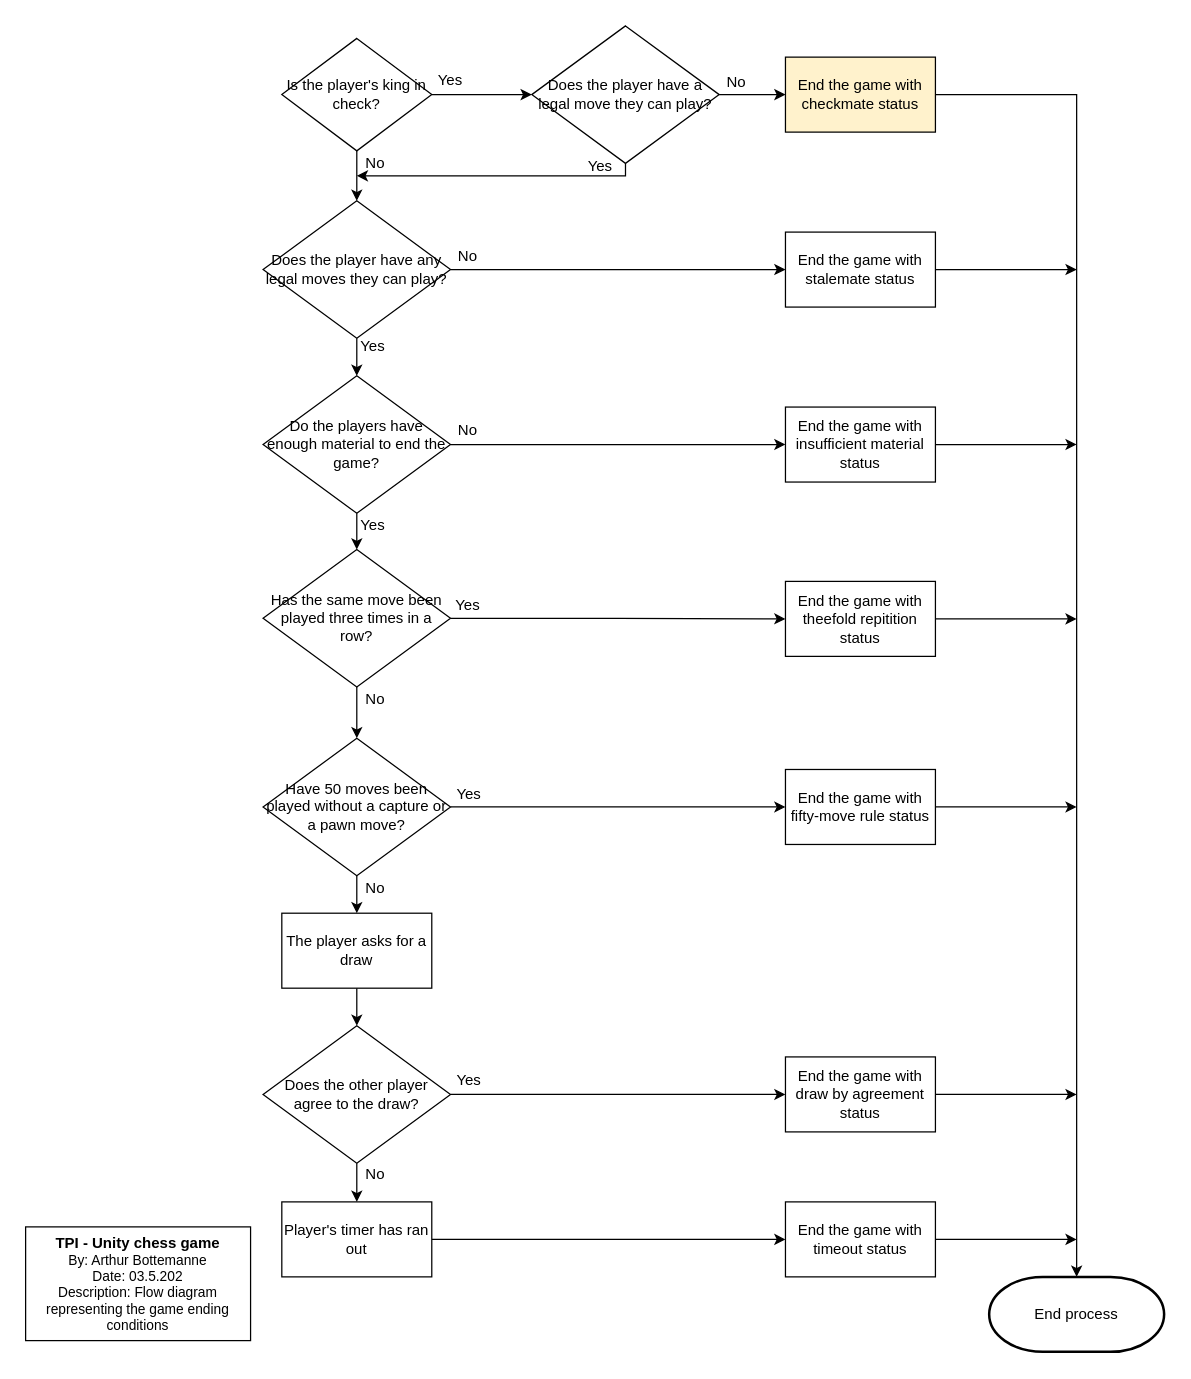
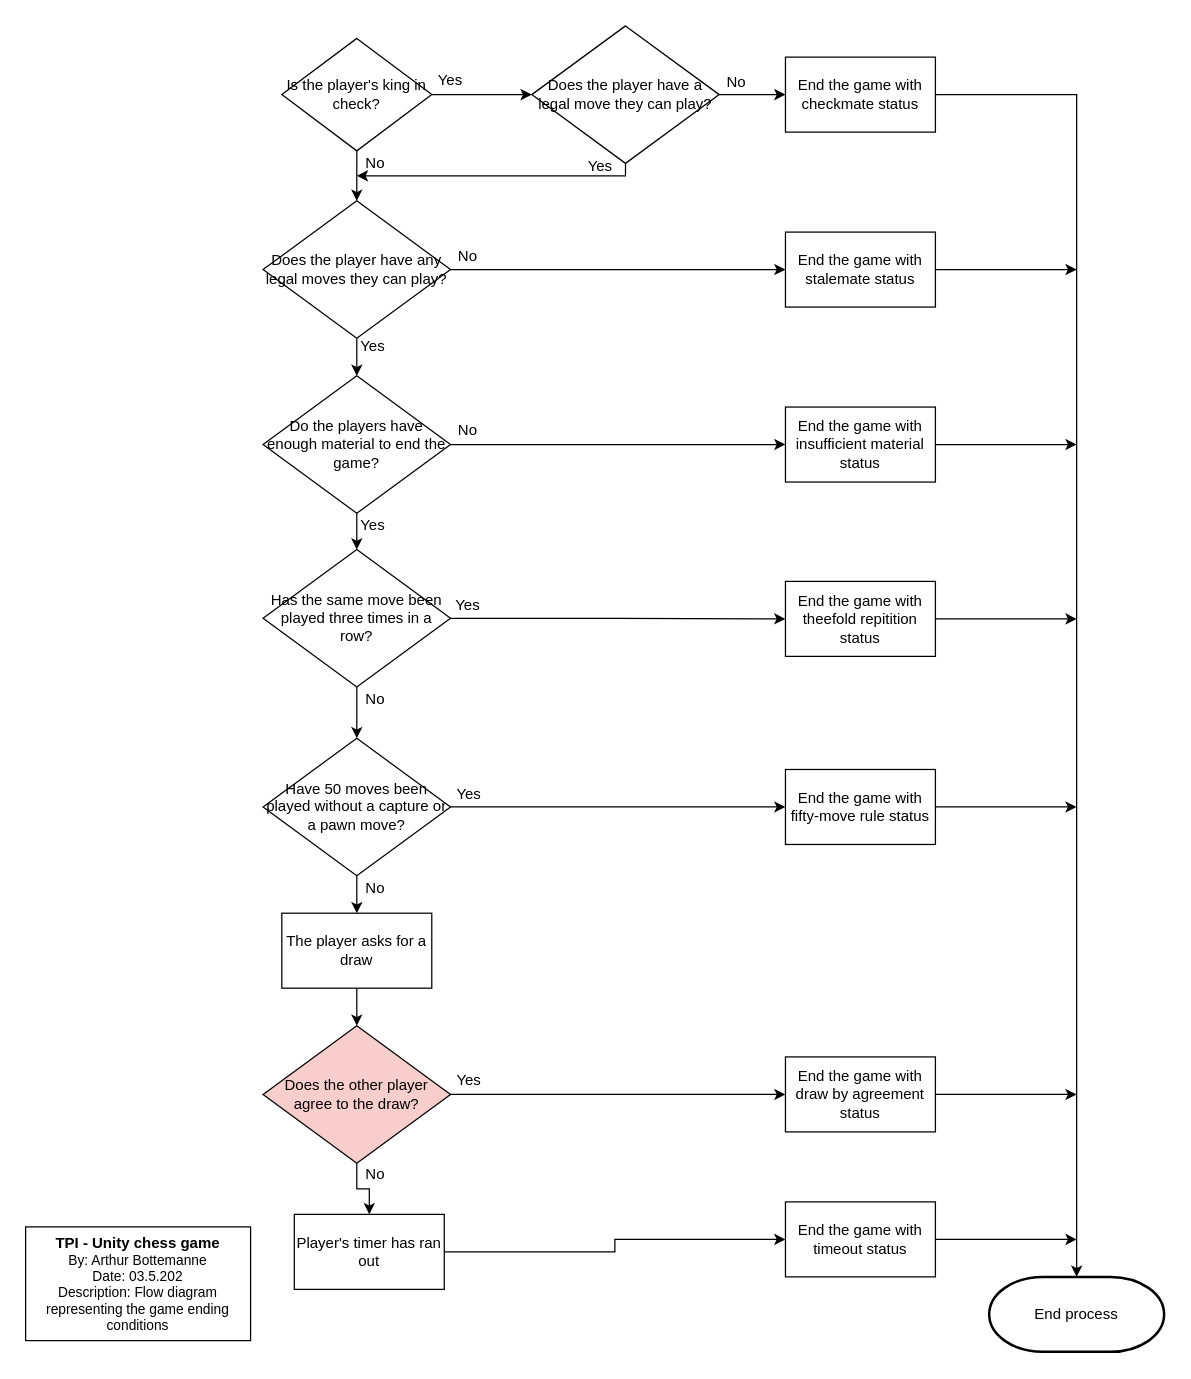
(861, 94) -> (861, 94)
(357, 1094) -> (357, 1094)
(357, 1239) -> (369, 1252)
